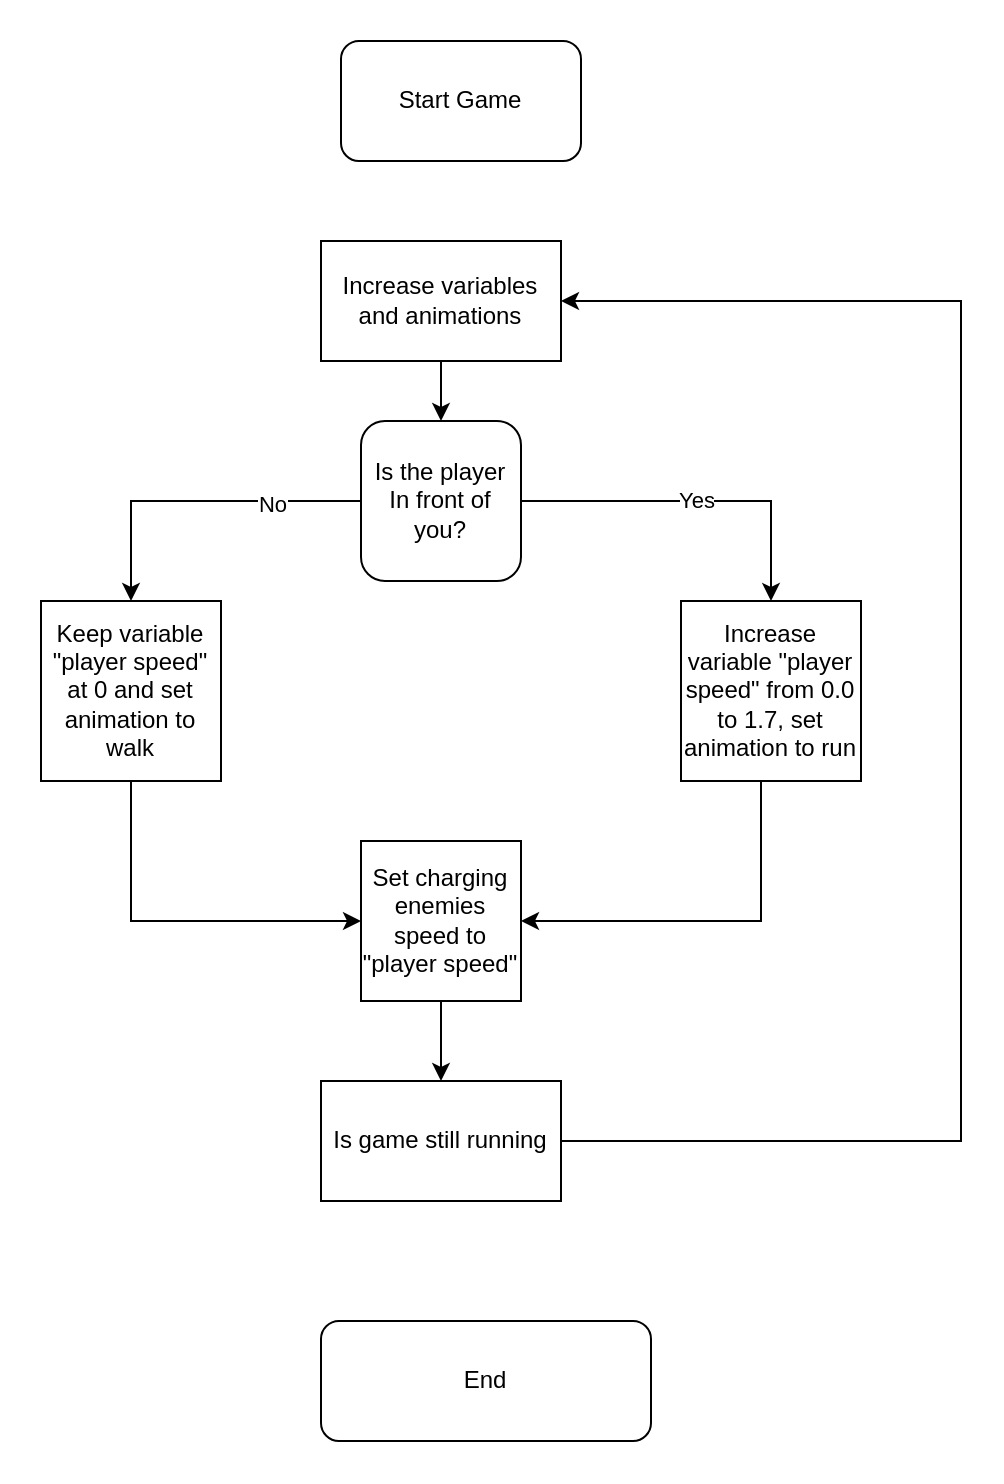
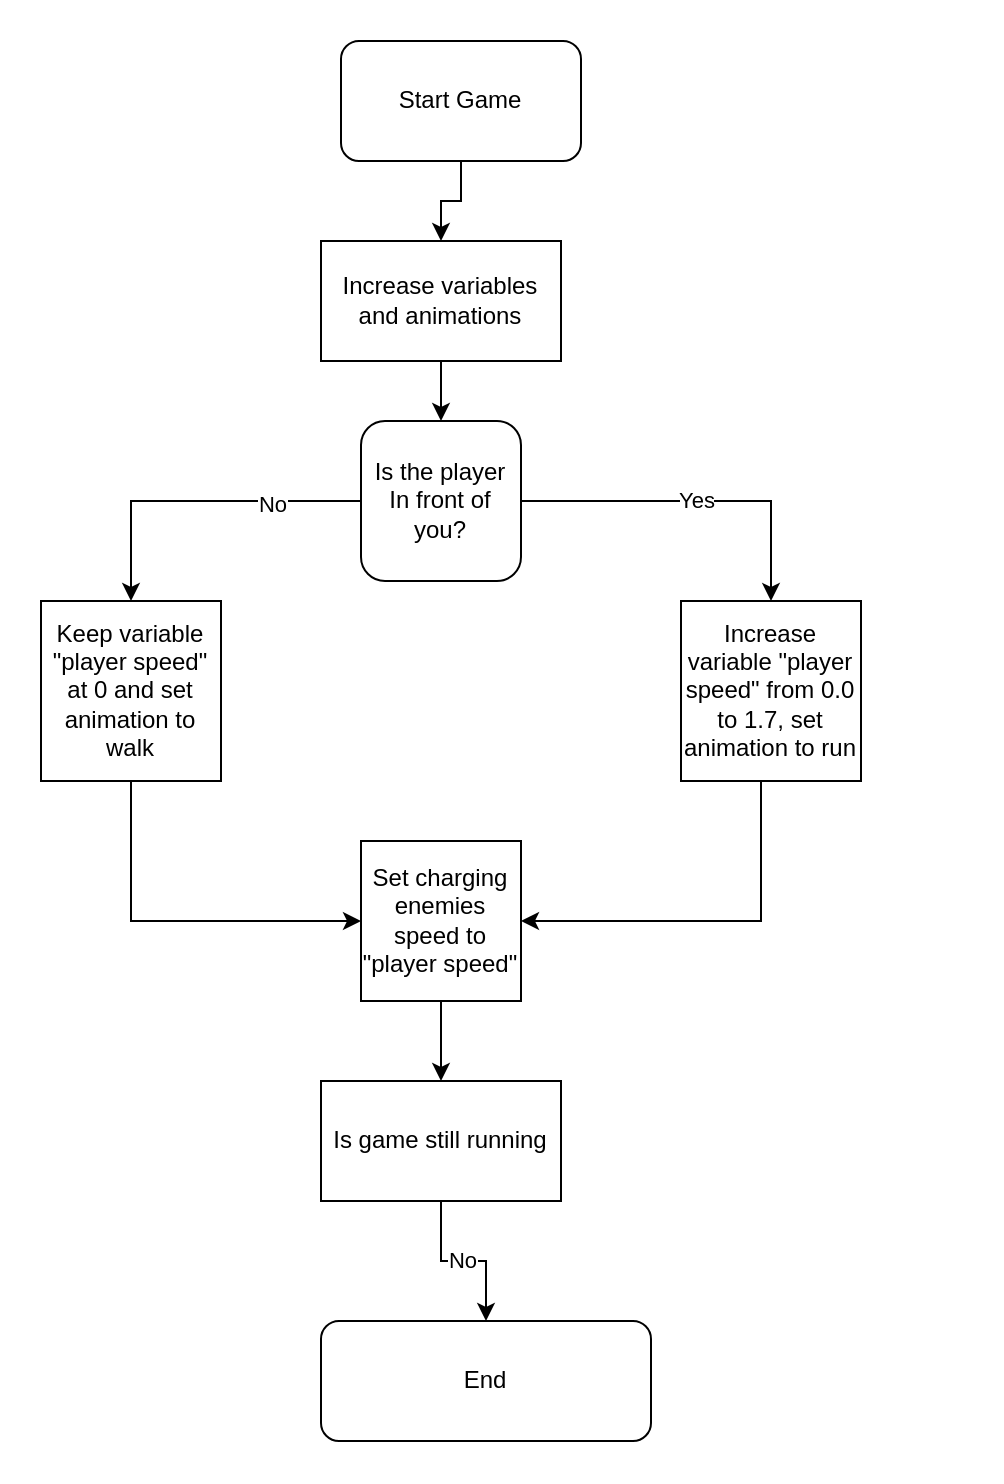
none -> (458, 201)
(961, 728) -> none
none -> (457, 1261)
